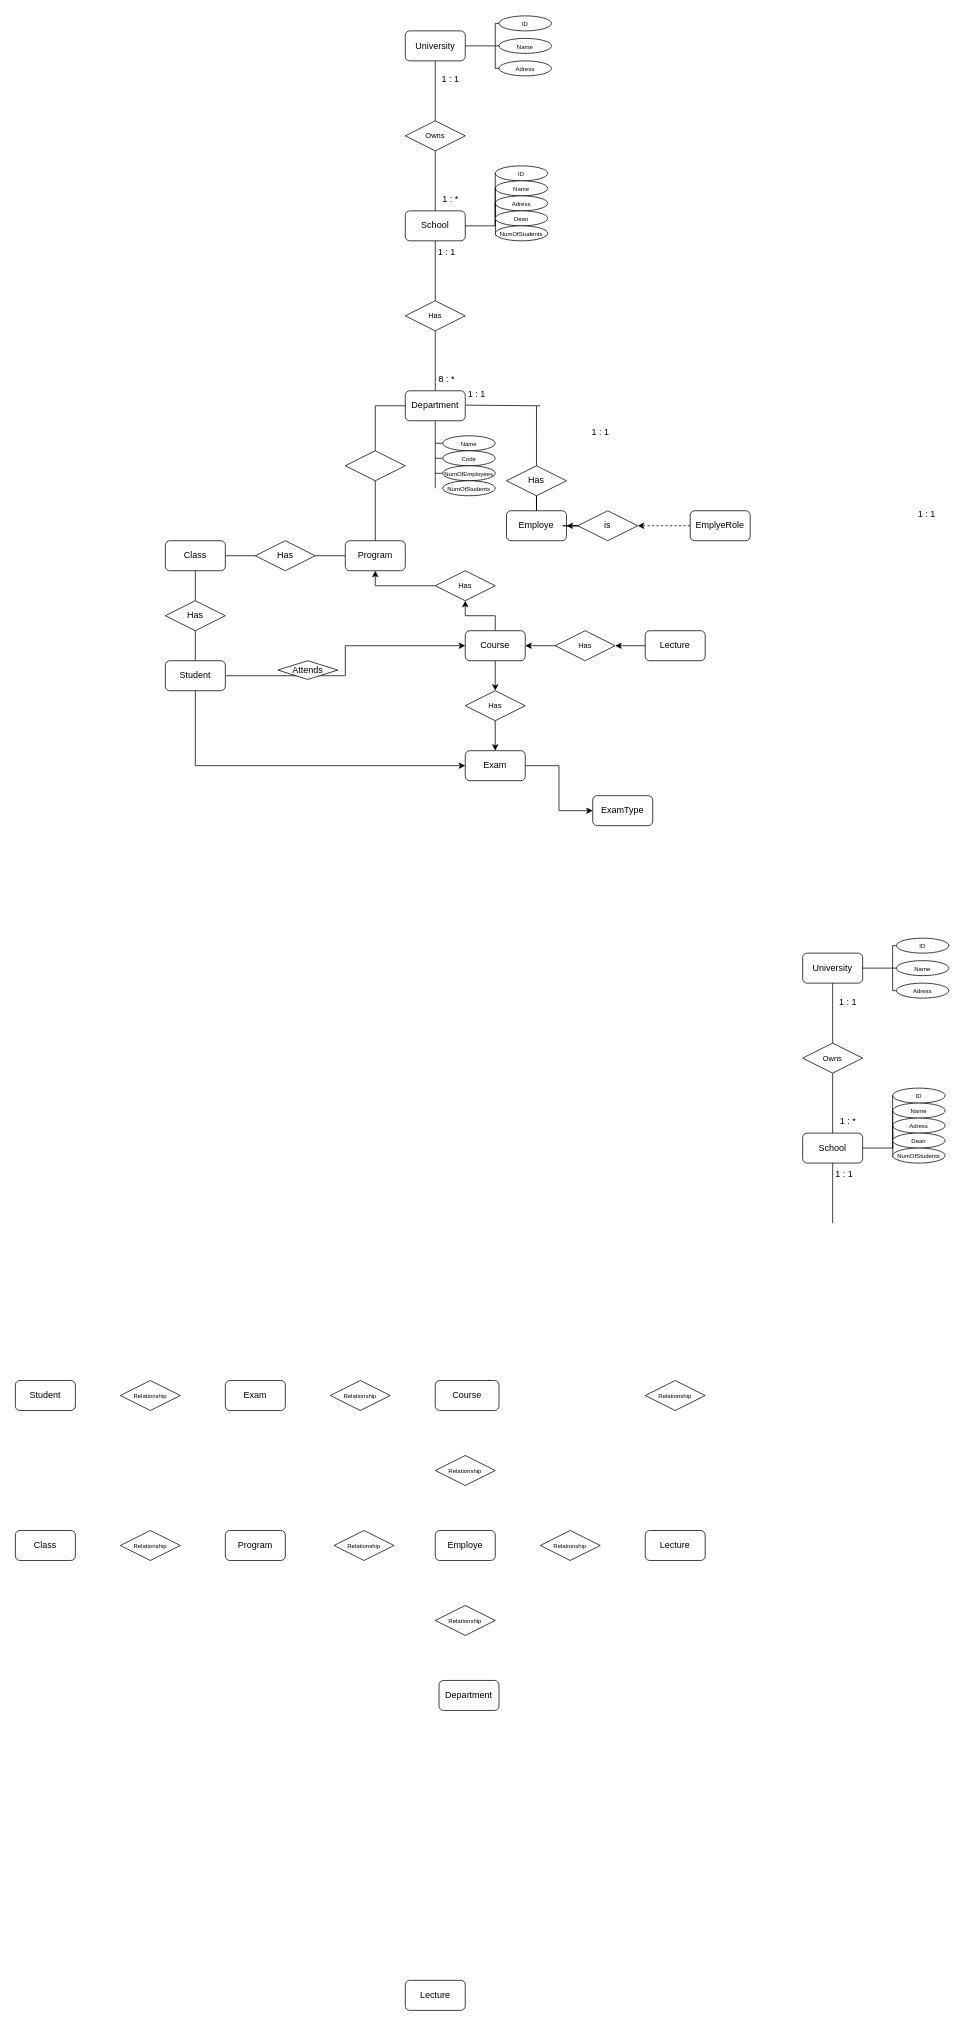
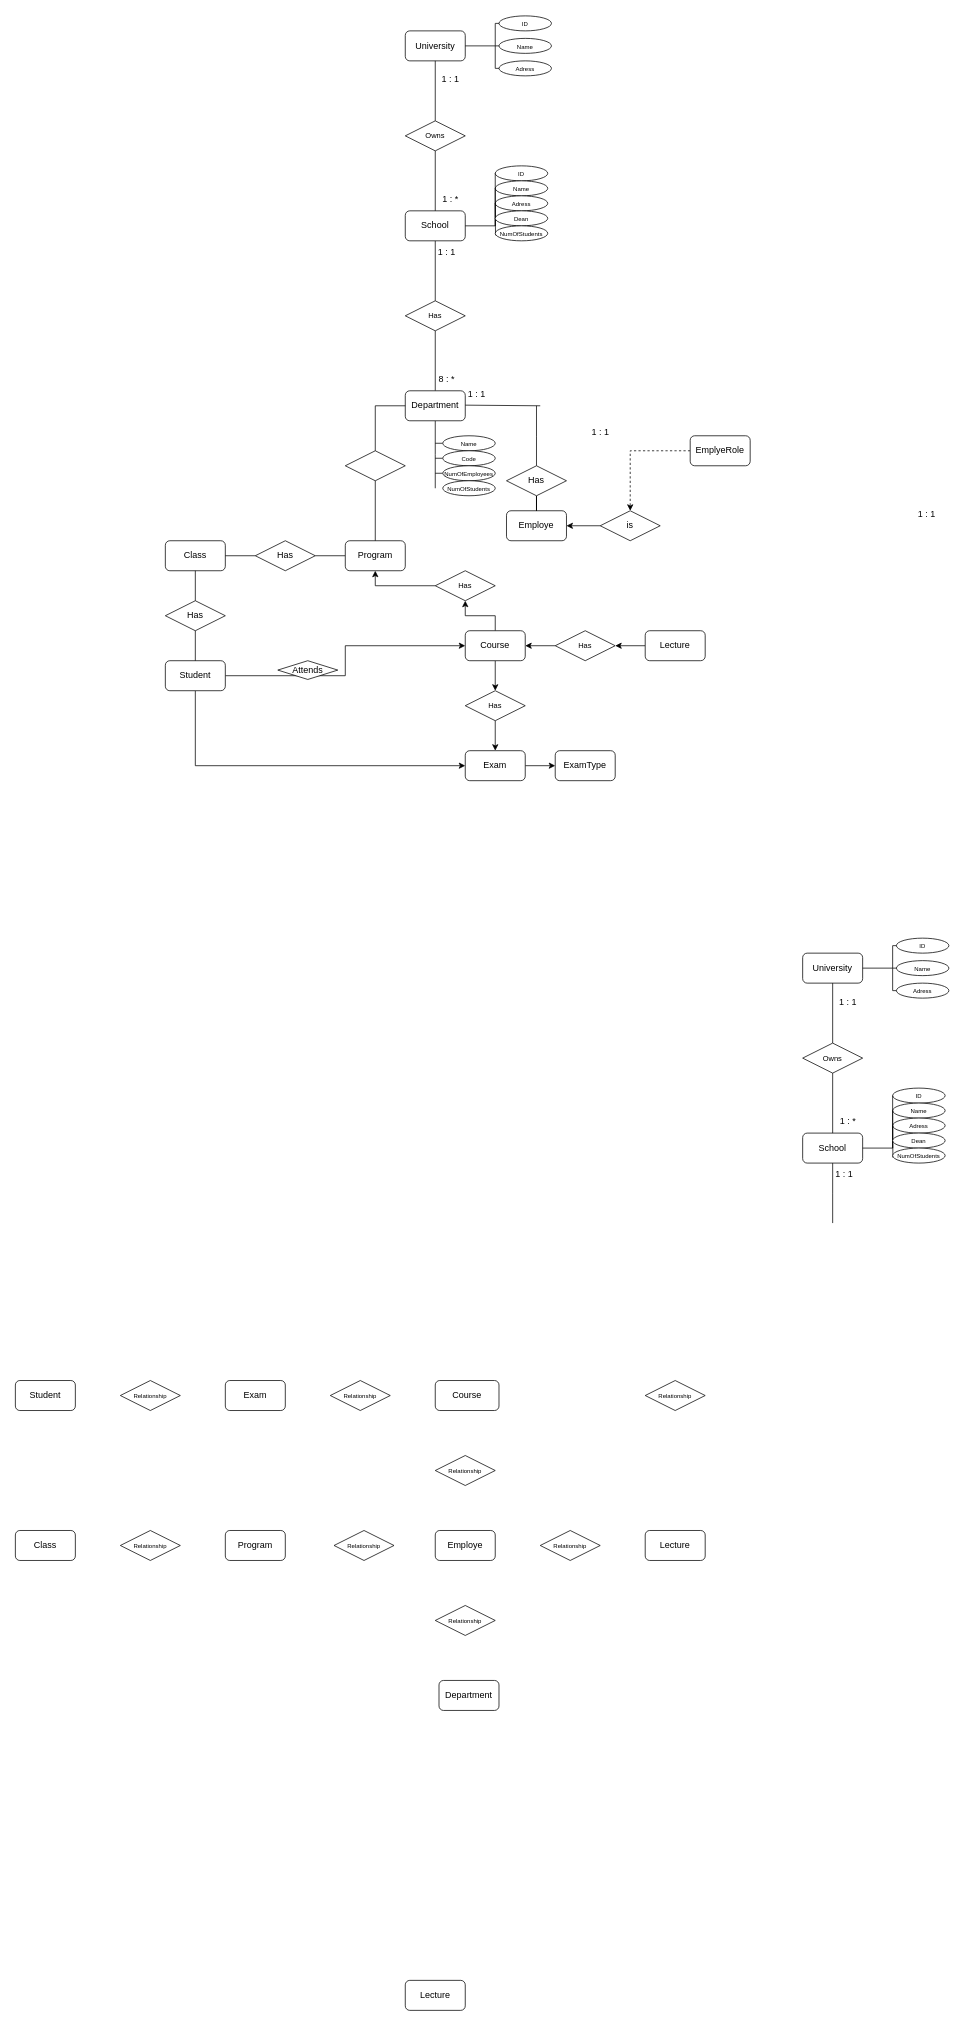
(608, 525) -> (630, 525)
(720, 525) -> (720, 450)
(623, 810) -> (585, 765)
